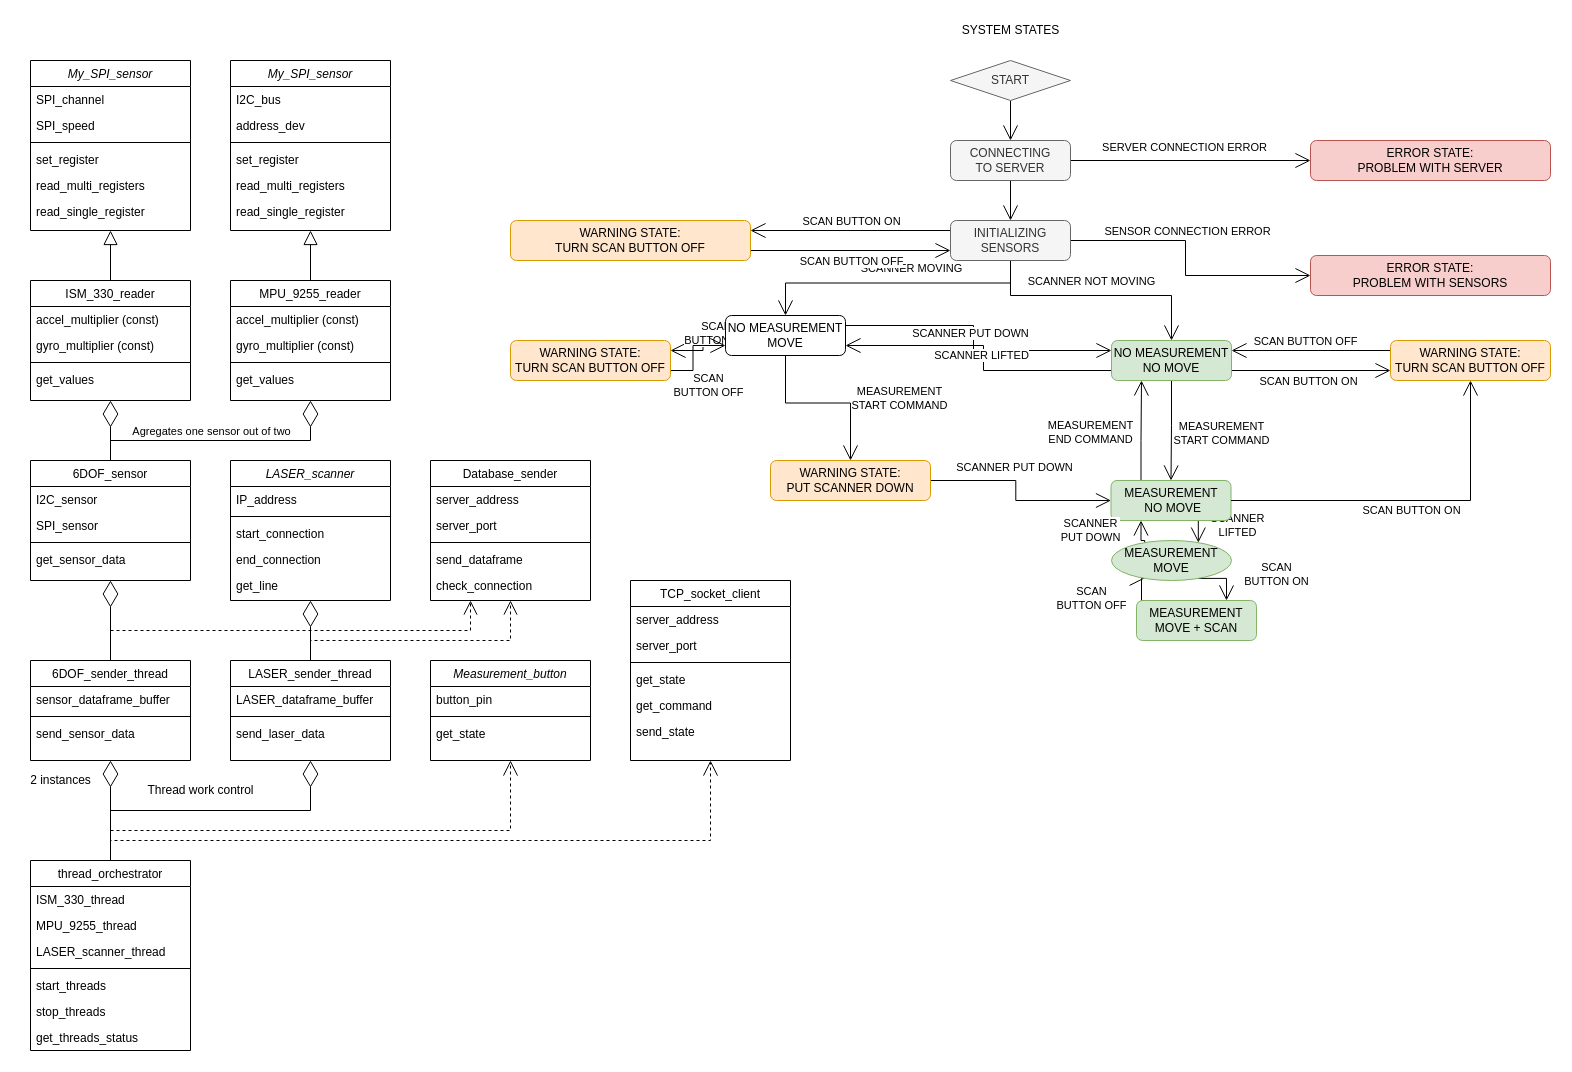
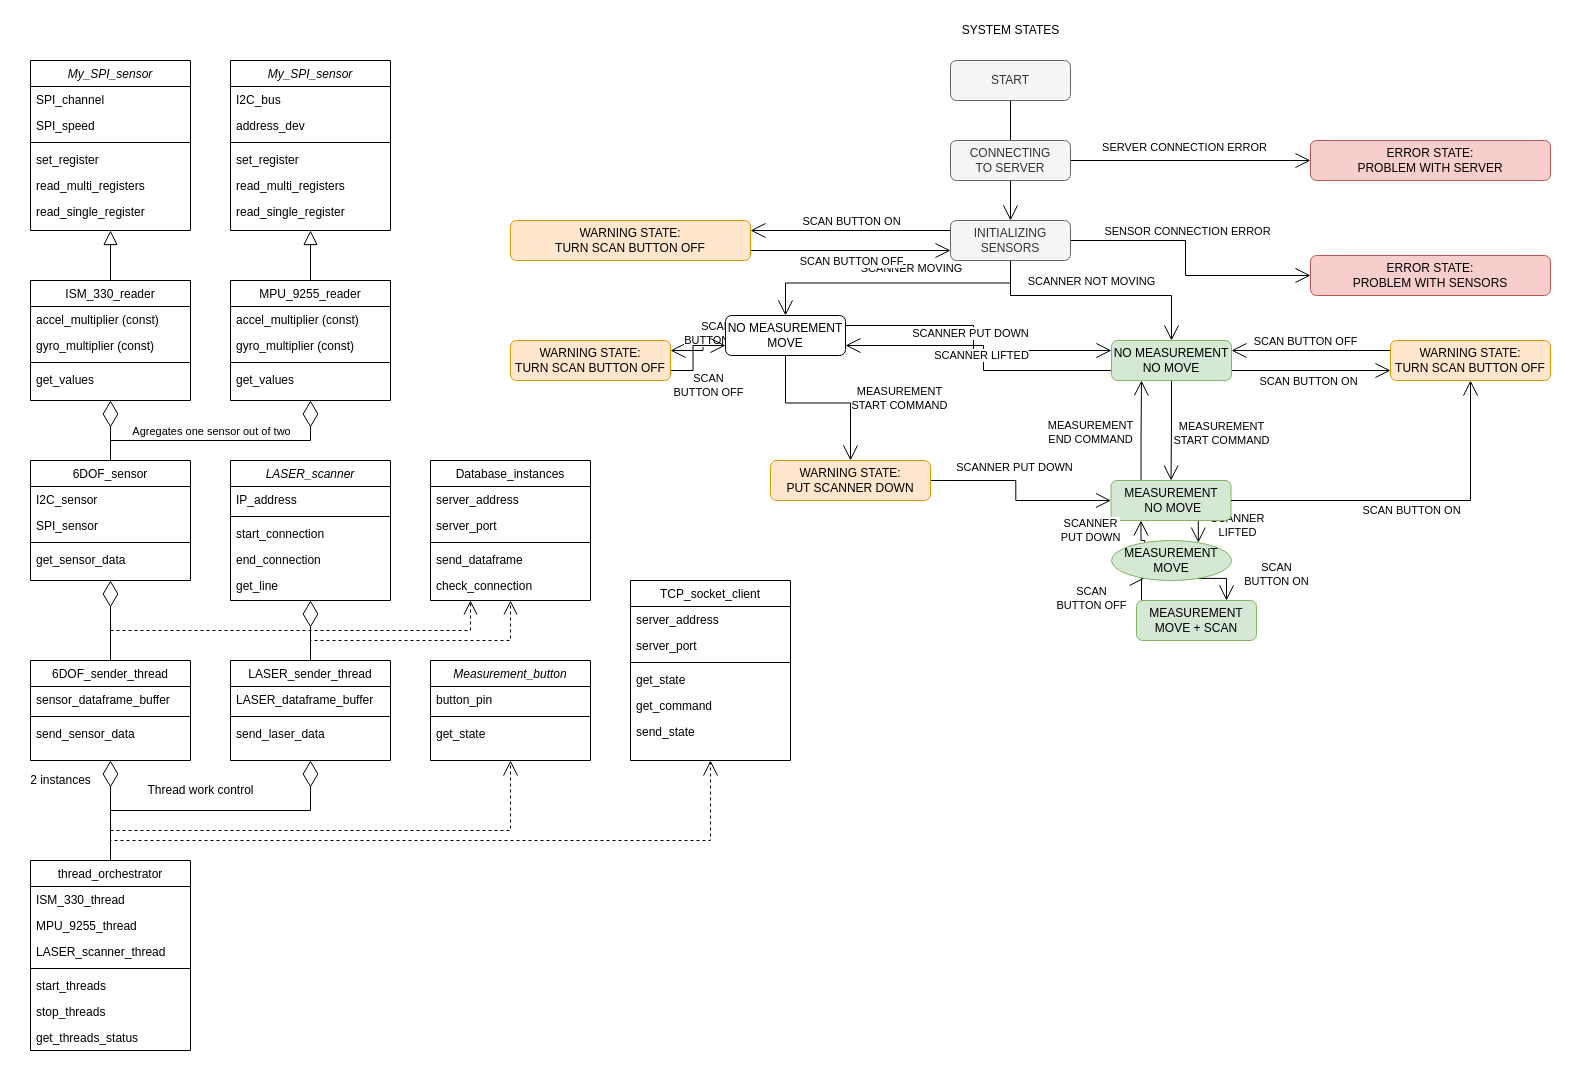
(1011, 81) -> (1011, 81)
(1011, 135) -> (1011, 135)
(510, 474) -> (510, 474)
